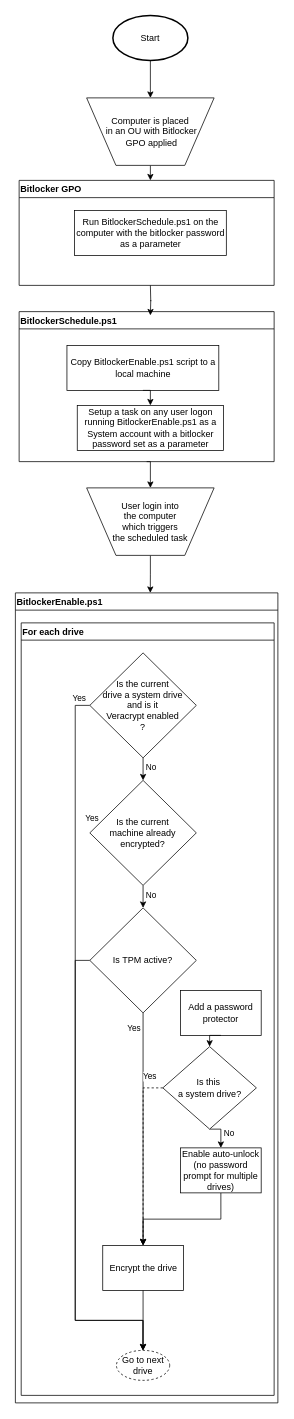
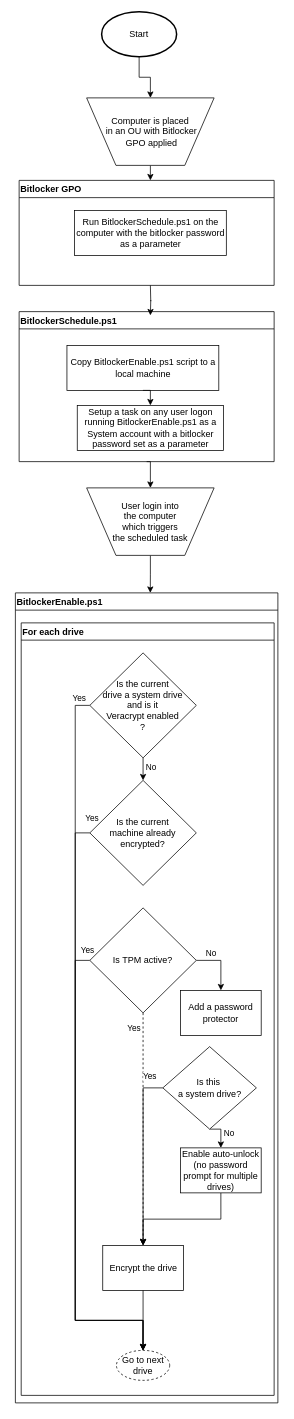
(150, 38) -> (139, 34)
none -> (84, 833)
(143, 901) -> none
none -> (210, 960)
(210, 1038) -> none
(143, 1049) -> (143, 1049)
(153, 1088) -> (153, 1088)
